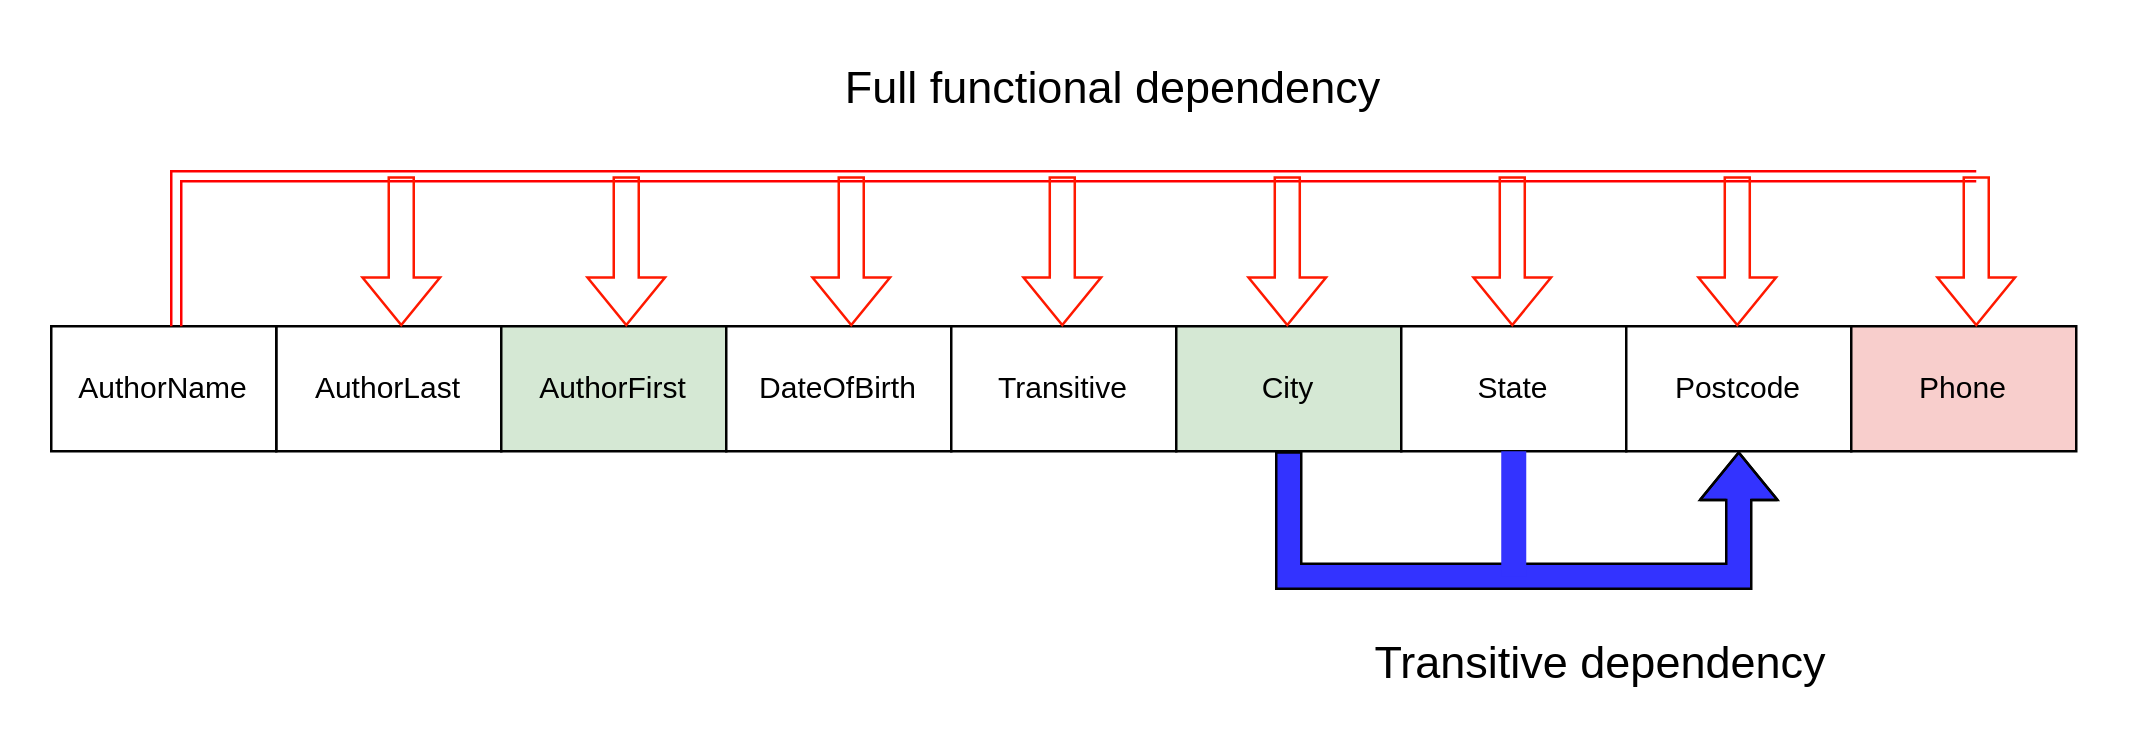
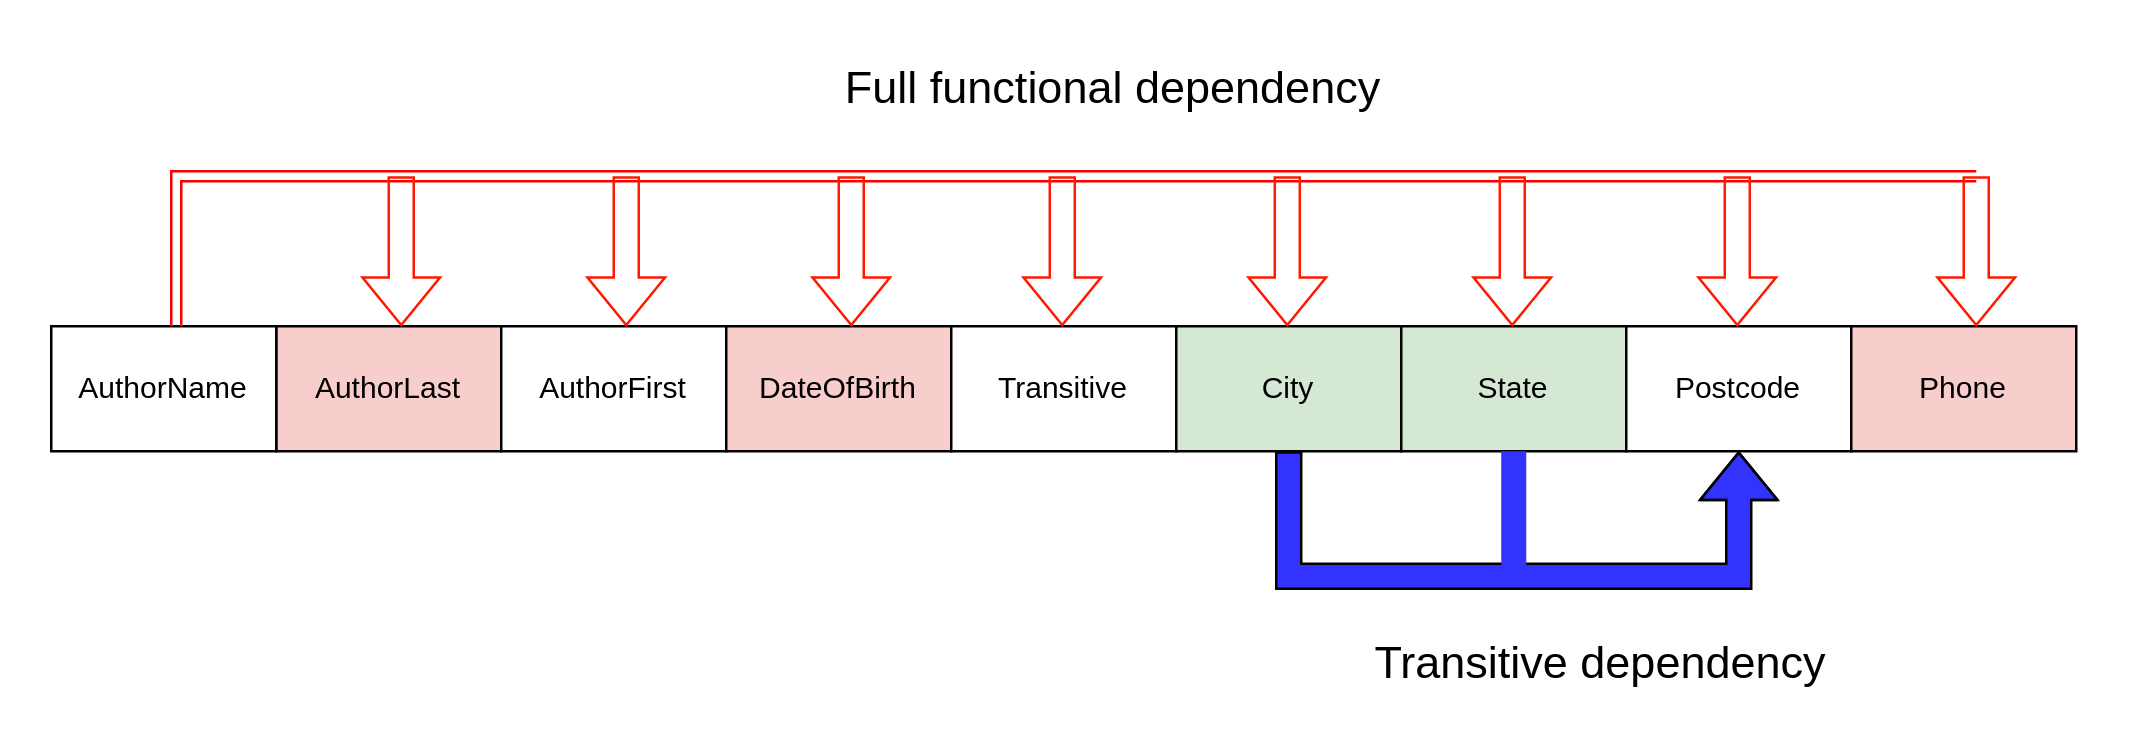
(389, 389) -> (389, 389)
(614, 389) -> (614, 389)
(839, 389) -> (839, 389)
(1514, 389) -> (1514, 389)
